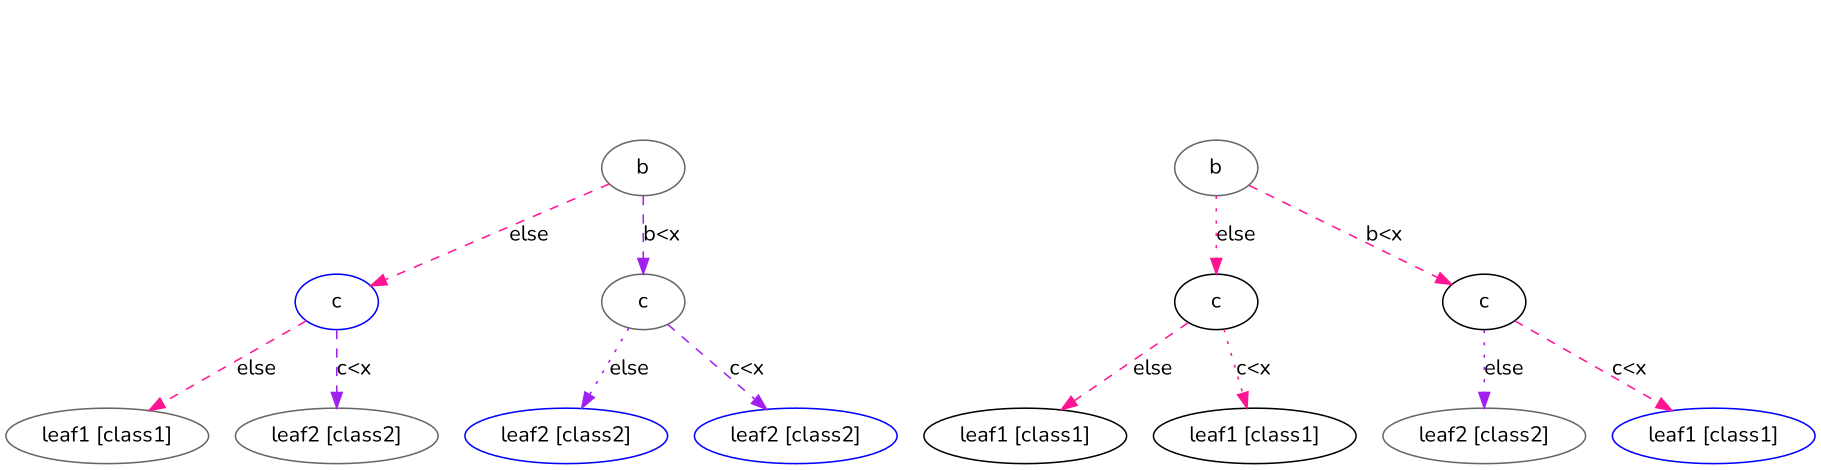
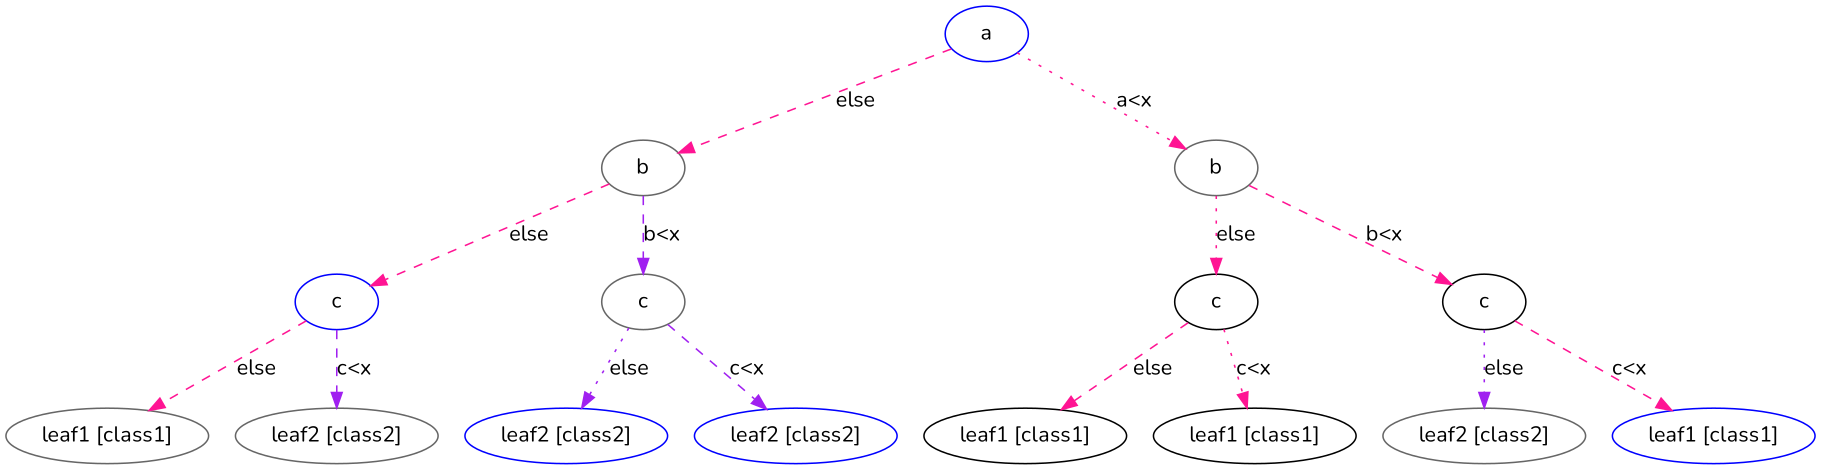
none -> (987, 34)
